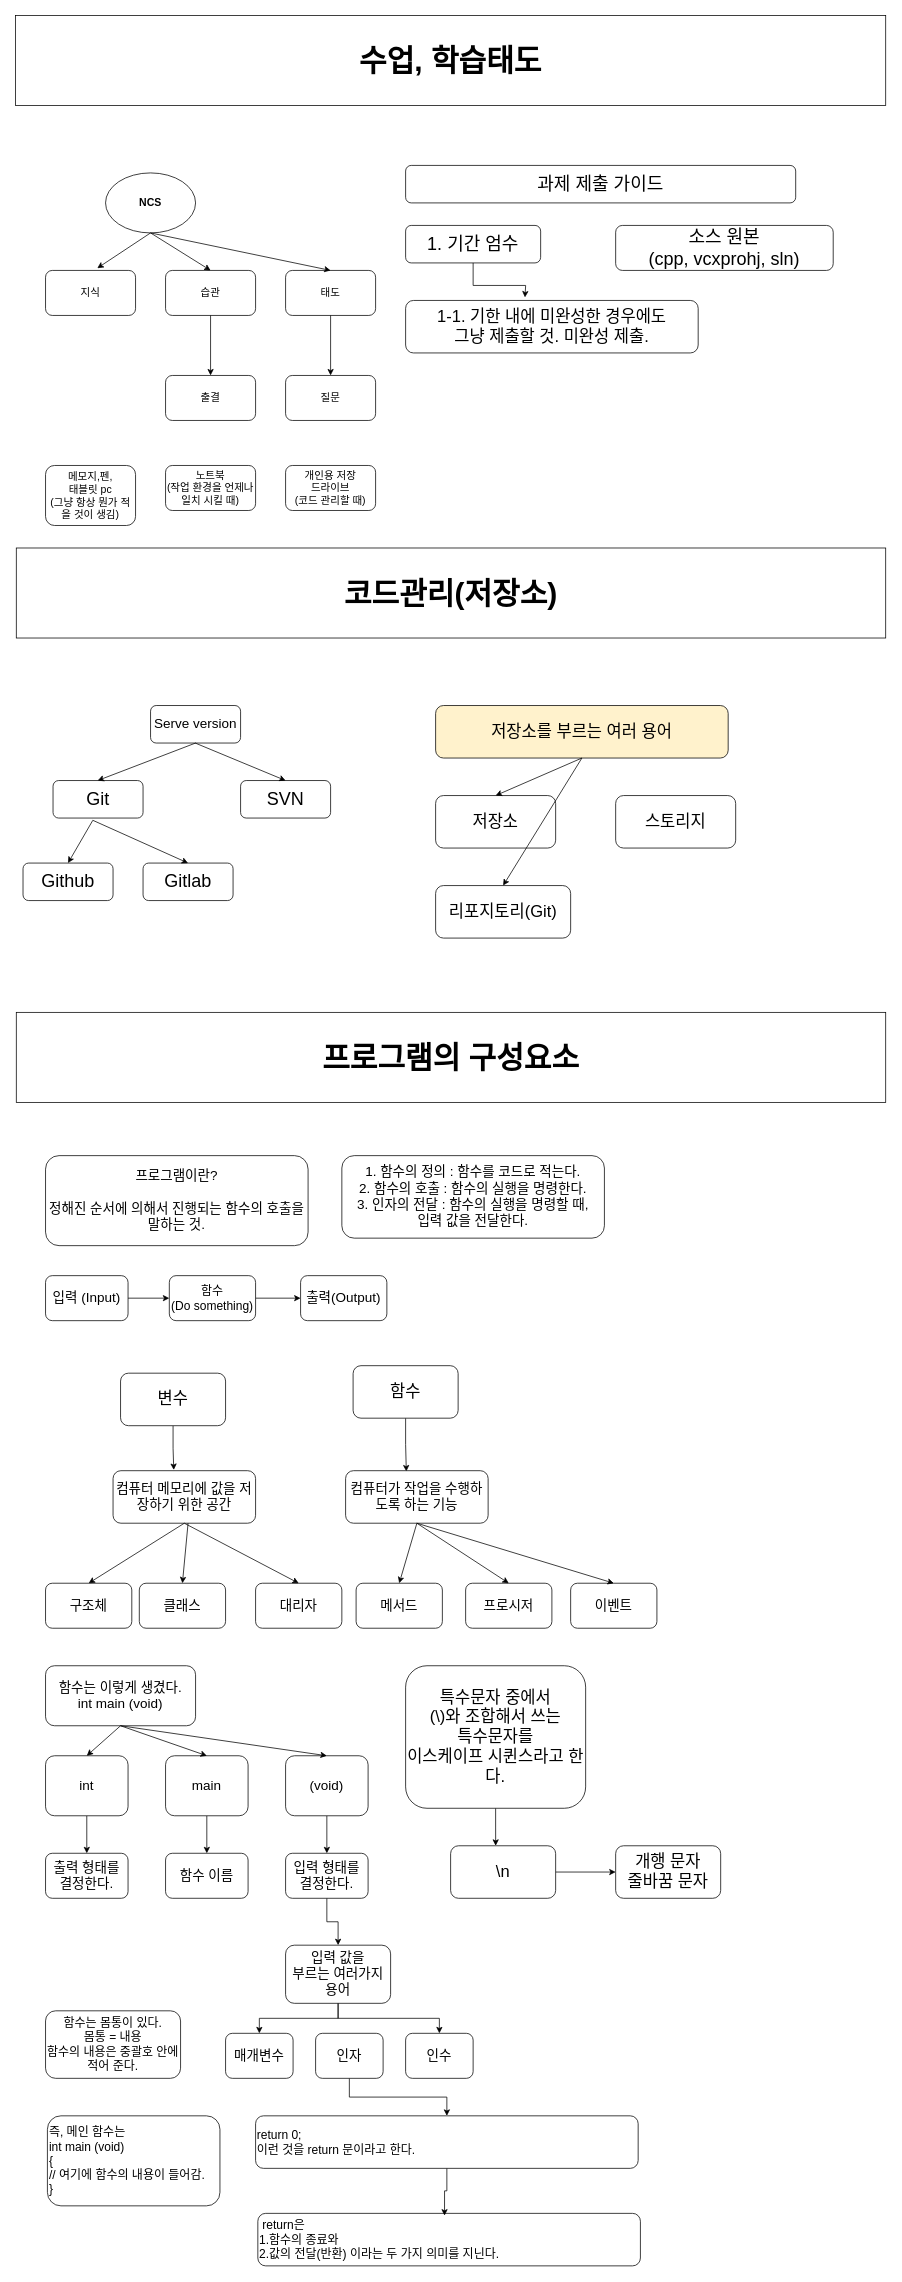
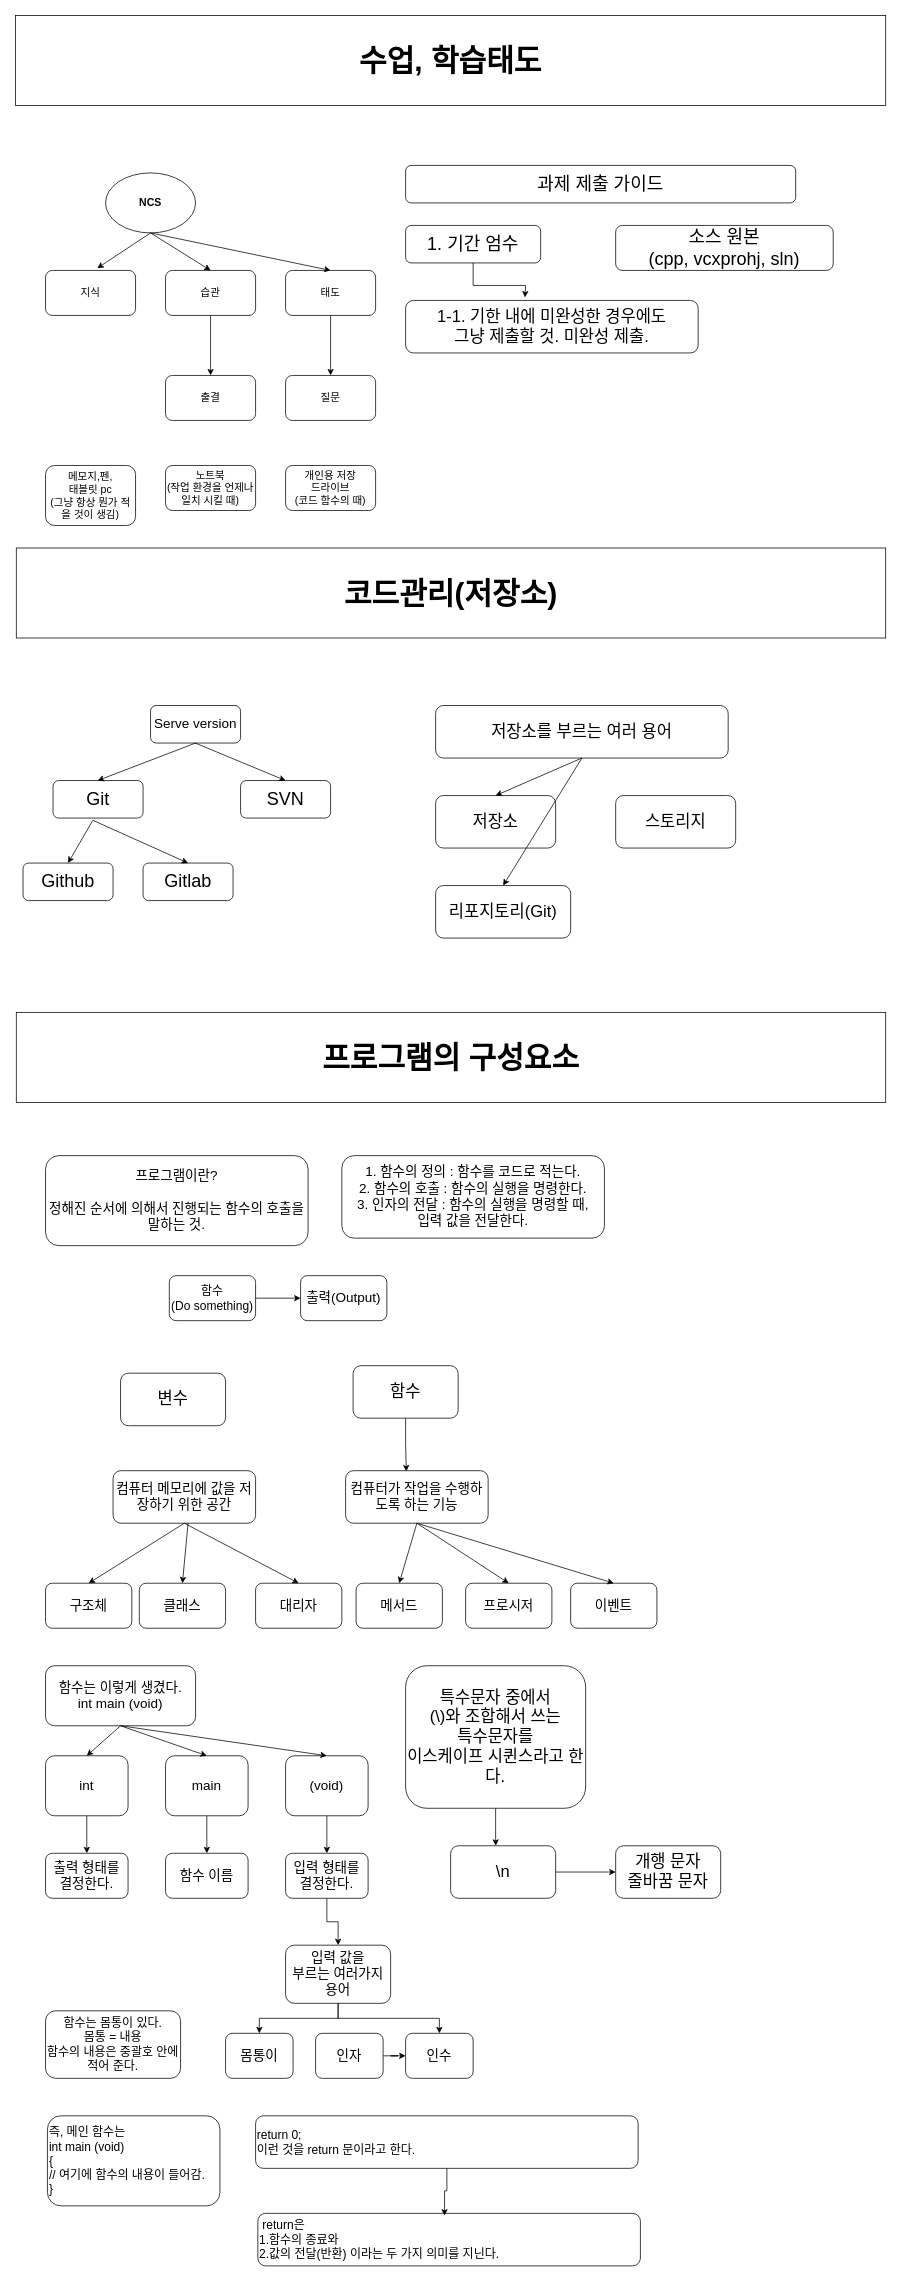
(330, 488) -> (330, 488)
(582, 732) -> (582, 732)
(87, 1298) -> none
(162, 1298) -> none
(173, 1457) -> none
(259, 2055) -> (259, 2055)
(349, 2088) -> (397, 2055)
